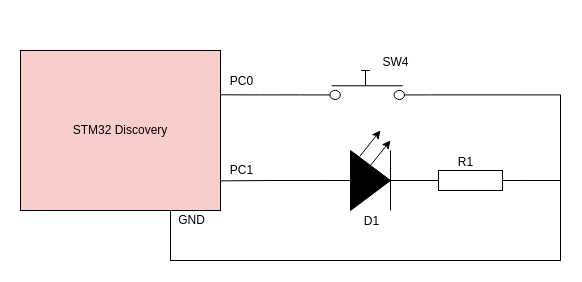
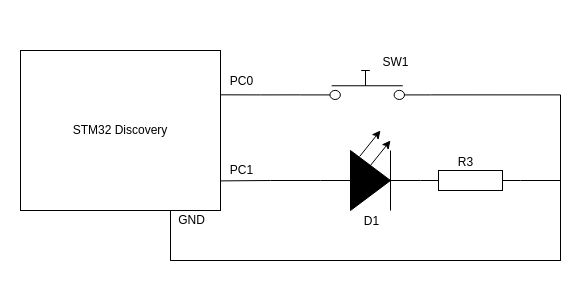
(396, 63) -> (396, 63)
(121, 131) -> (121, 131)
(466, 163) -> (466, 163)
